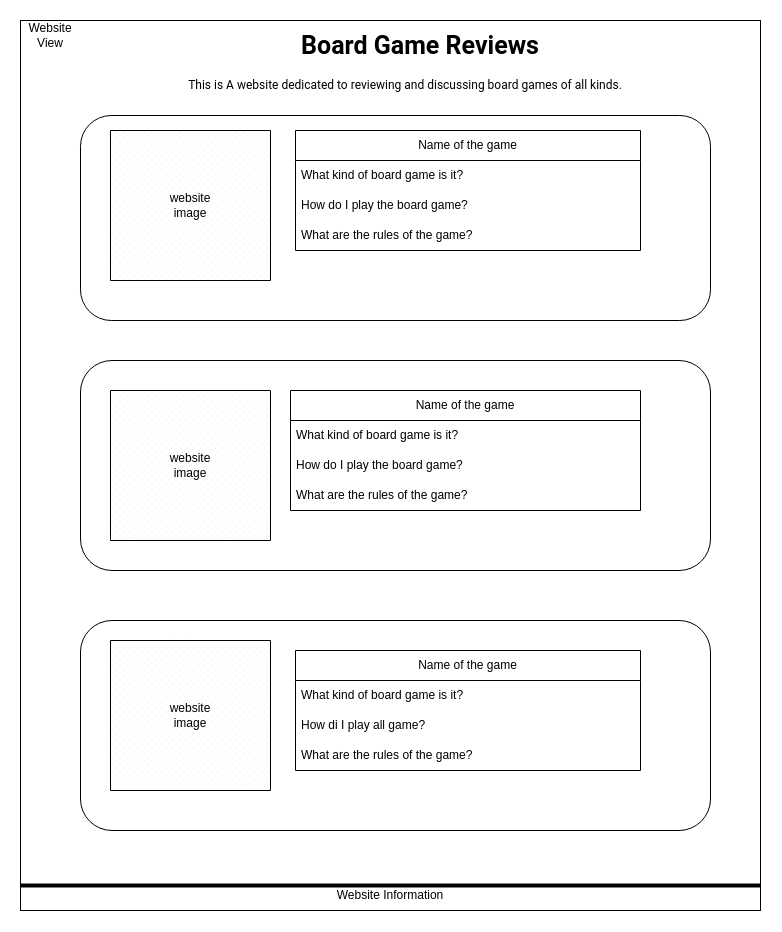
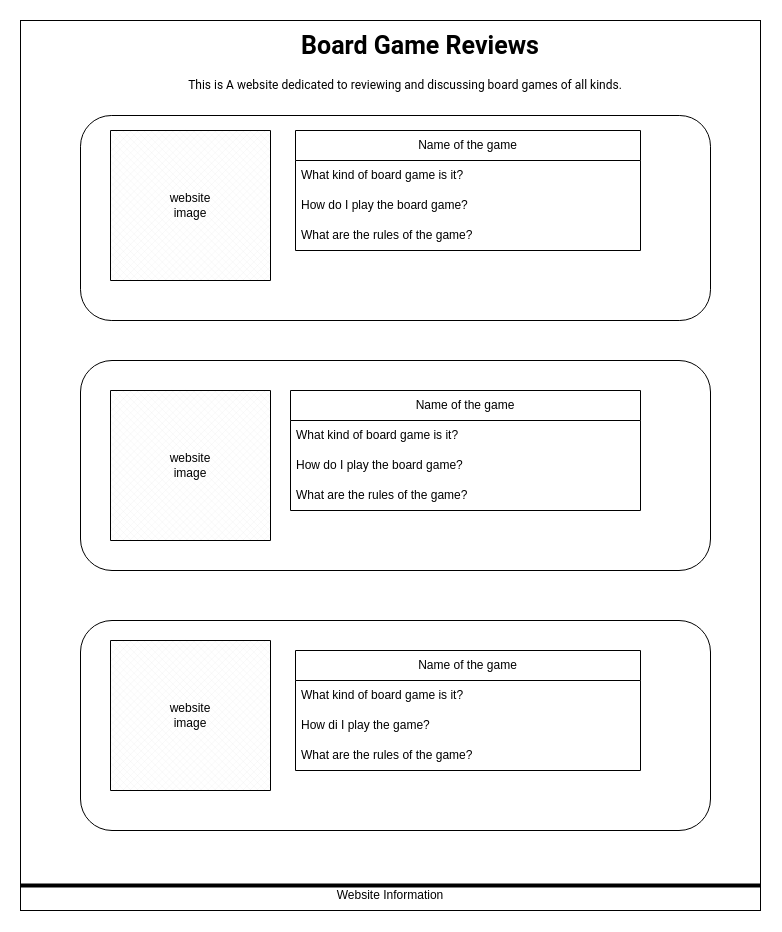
(51, 36) -> none
(365, 726) -> (368, 726)
